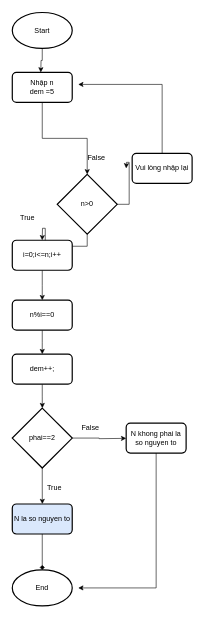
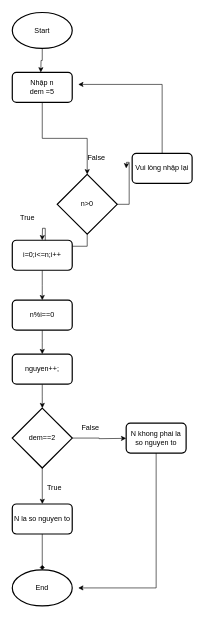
(42, 369) -> (42, 369)
(42, 438) -> (42, 438)
(42, 519) -> (42, 519)
